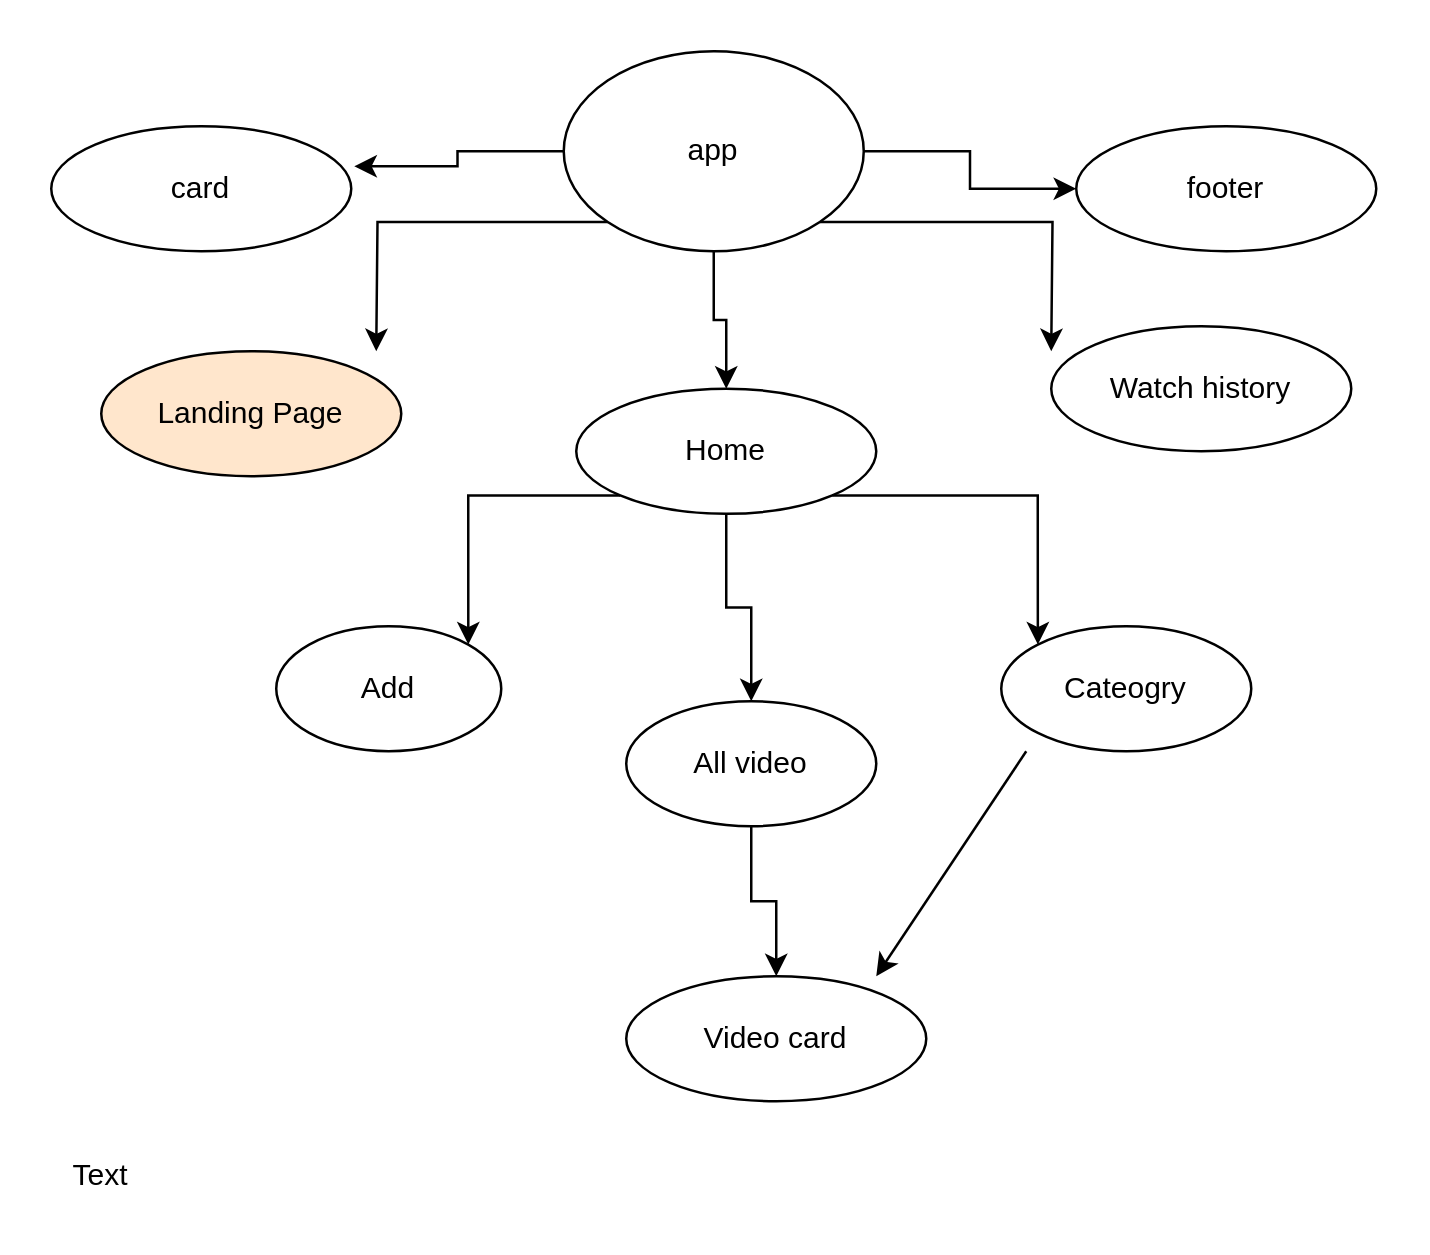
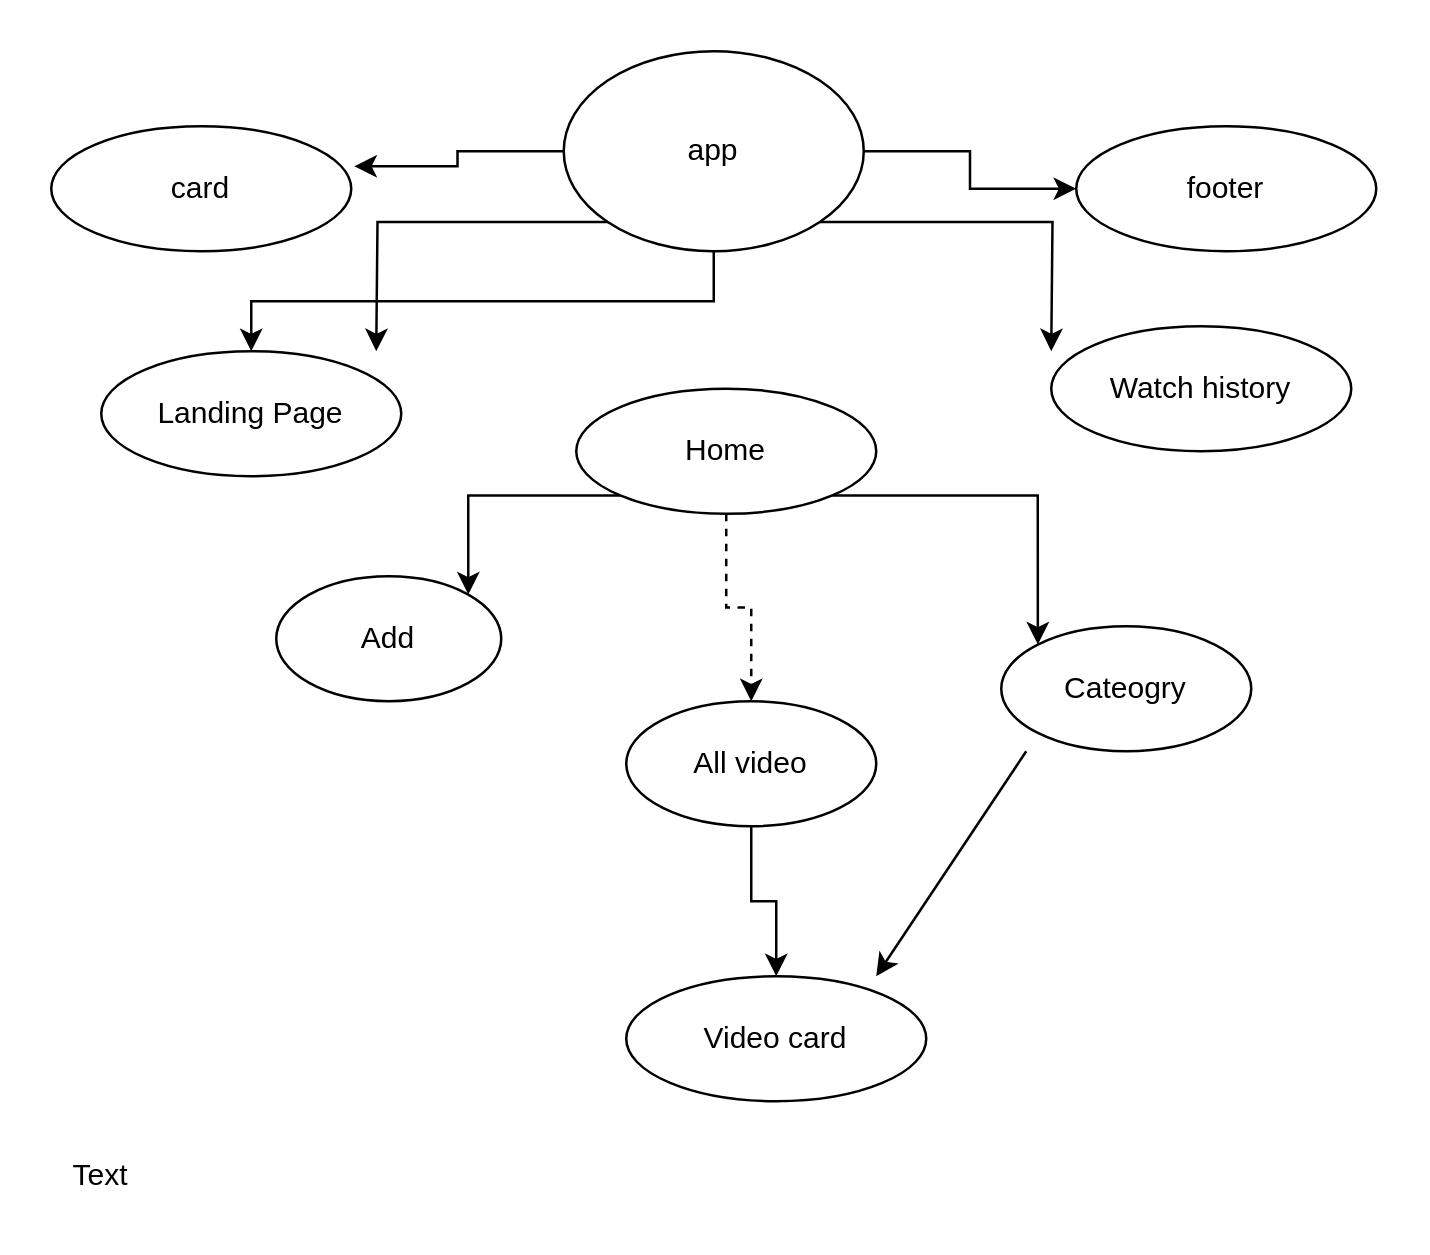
(726, 330) -> (548, 301)
(251, 414) -> (251, 414)
(733, 608) -> (733, 608)
(389, 689) -> (389, 639)
